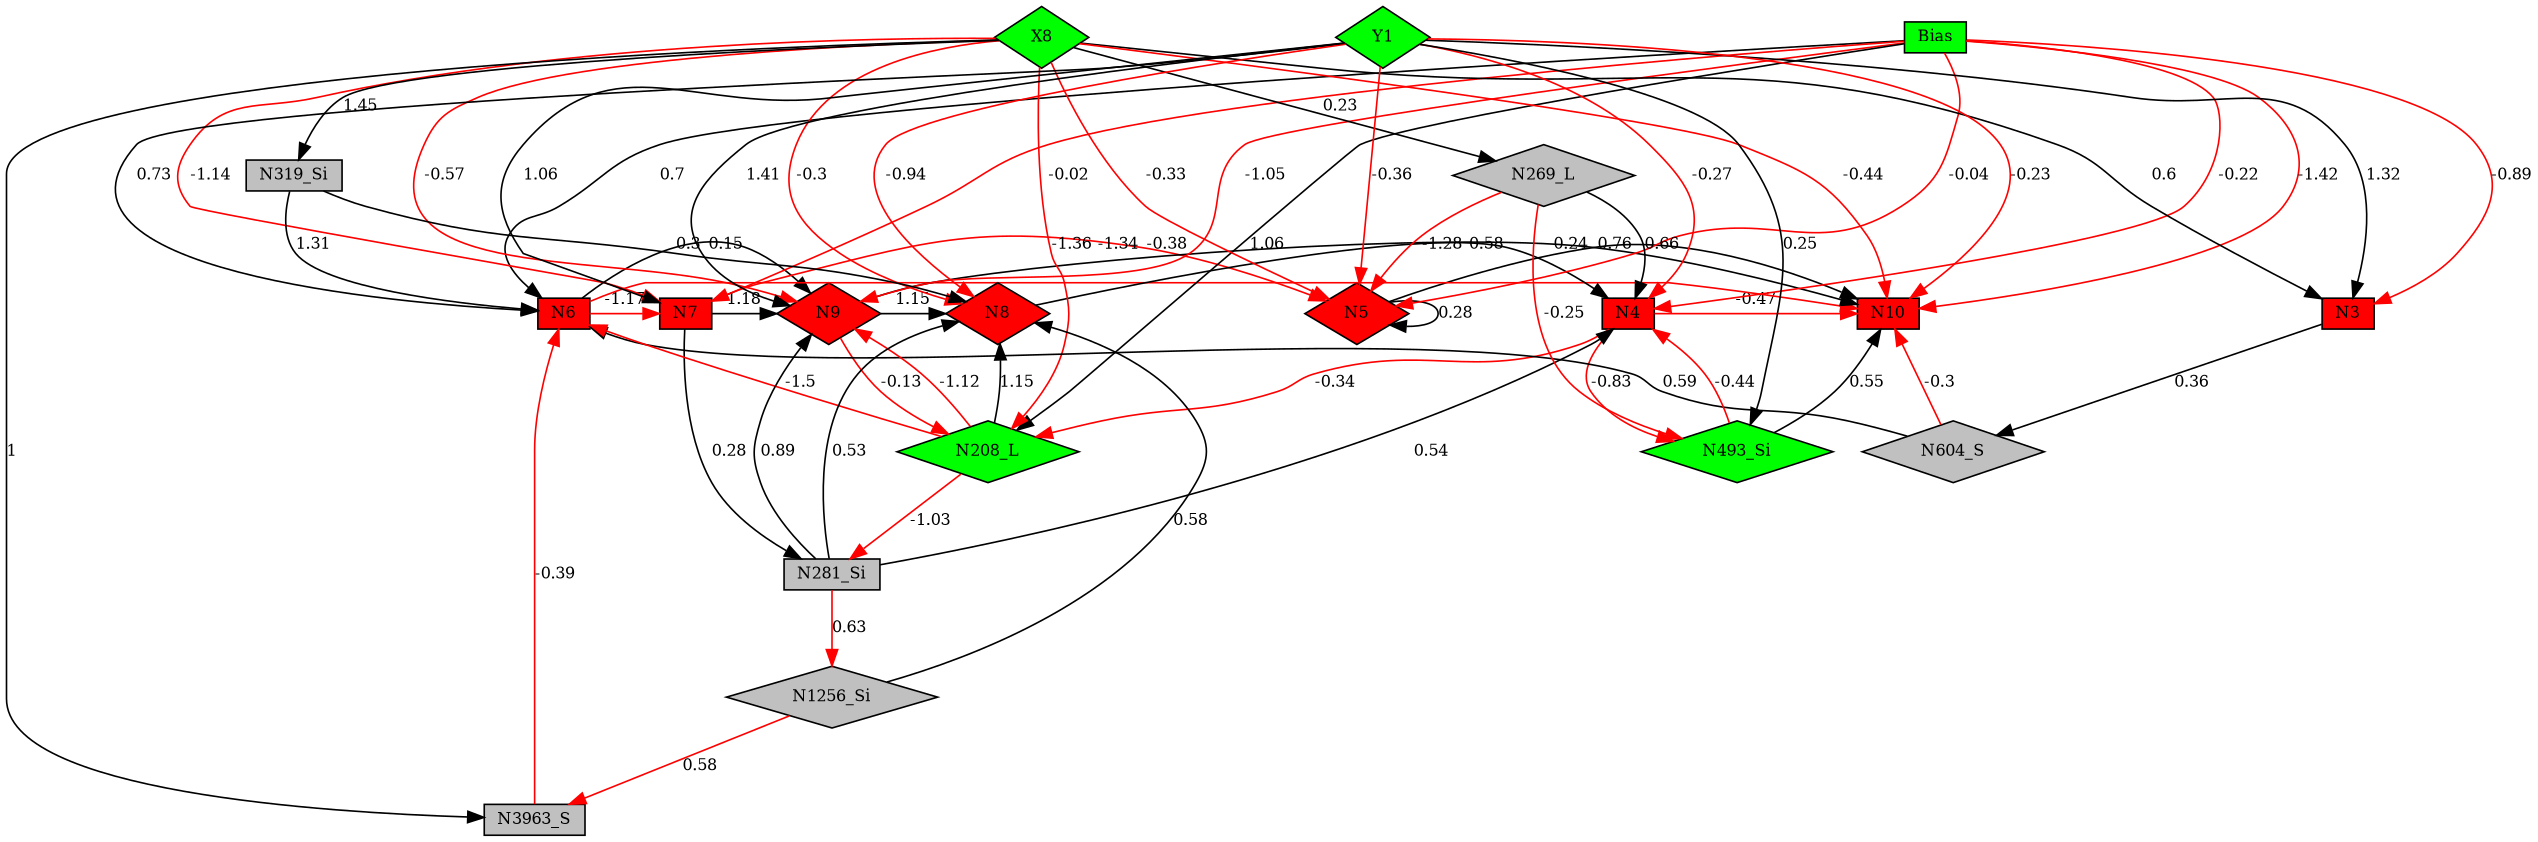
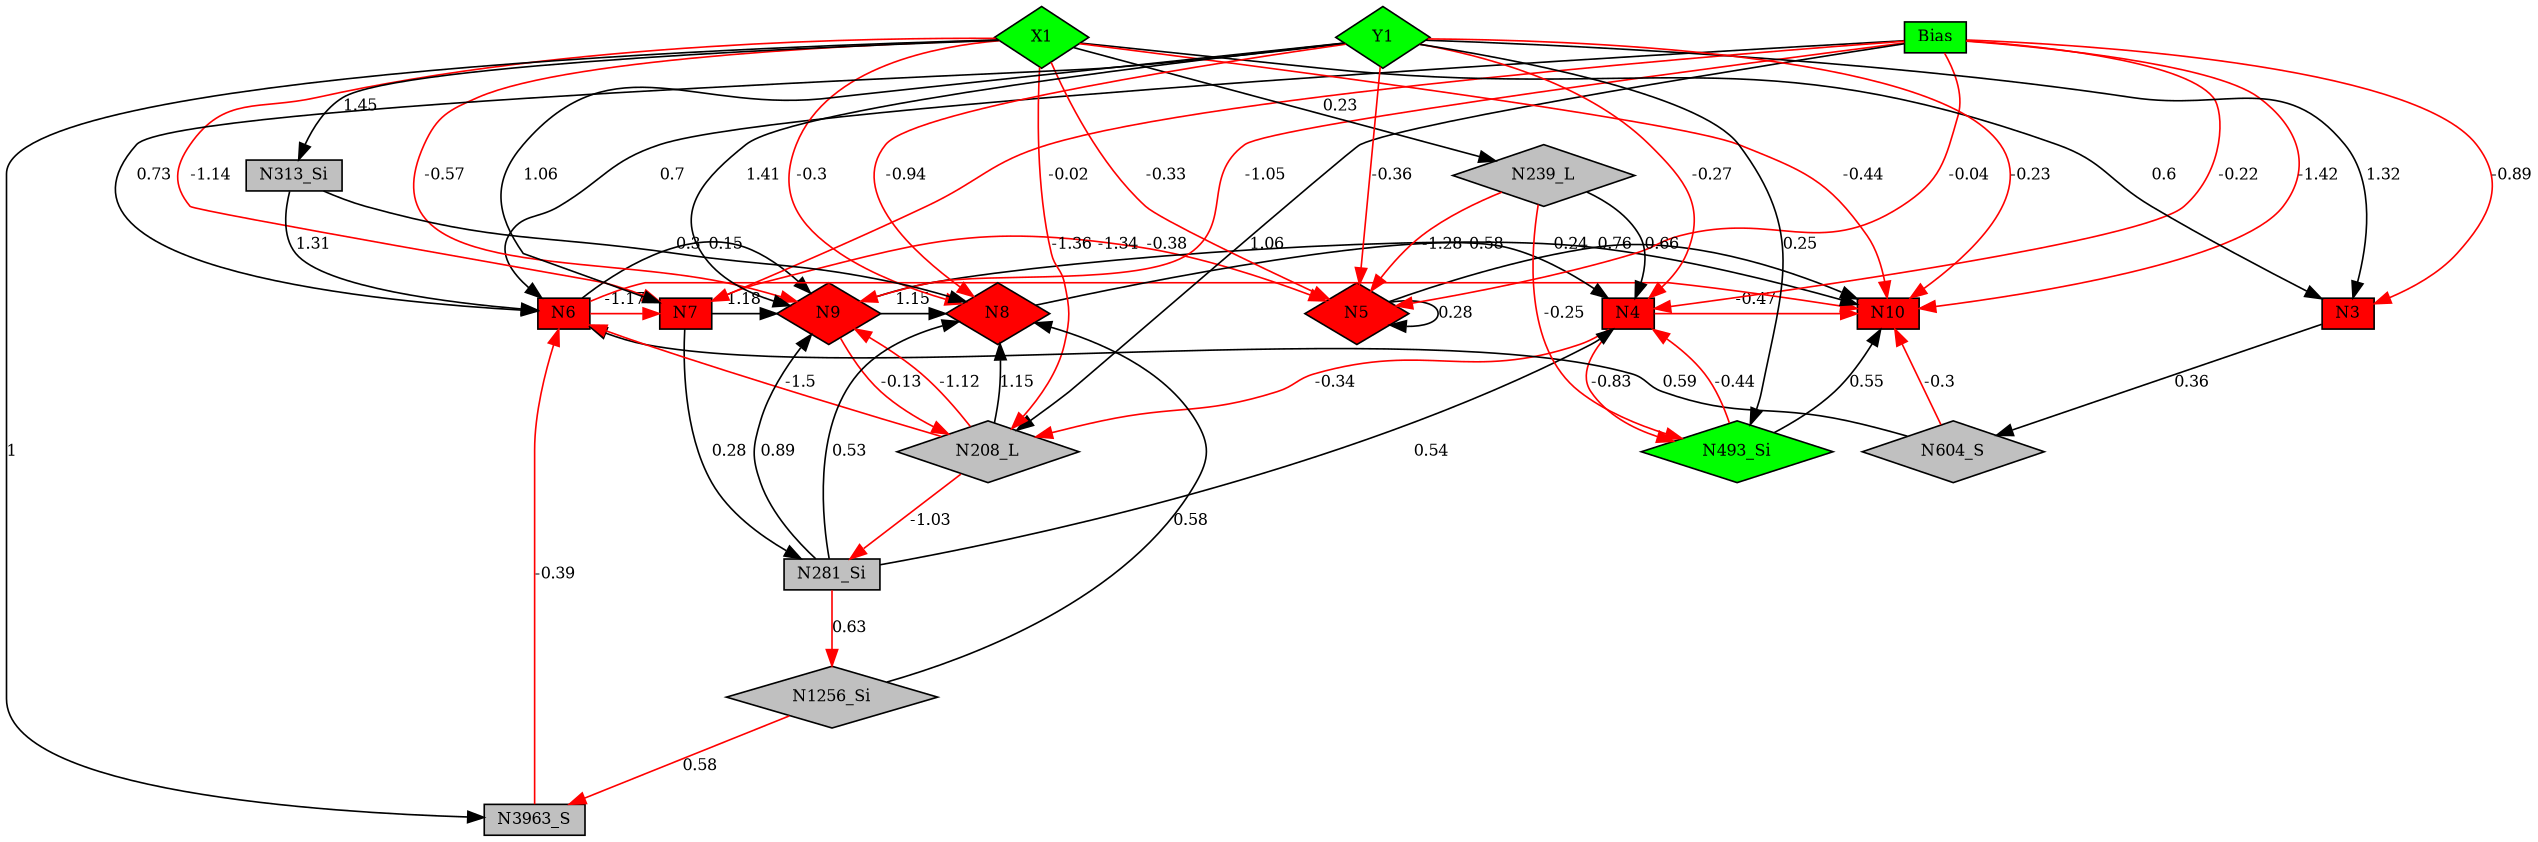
(1042, 37) -> (1042, 37)
(294, 176) -> (294, 176)
(1544, 176) -> (1544, 176)
(988, 452) -> (988, 452)
